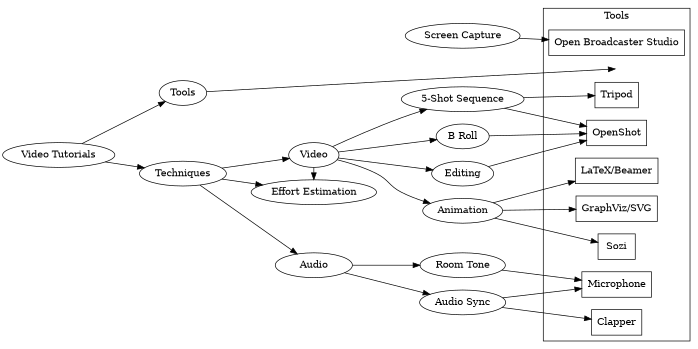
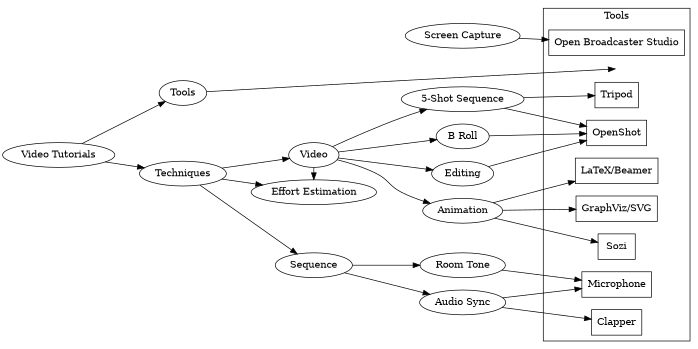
(314, 265) -> (314, 265)
